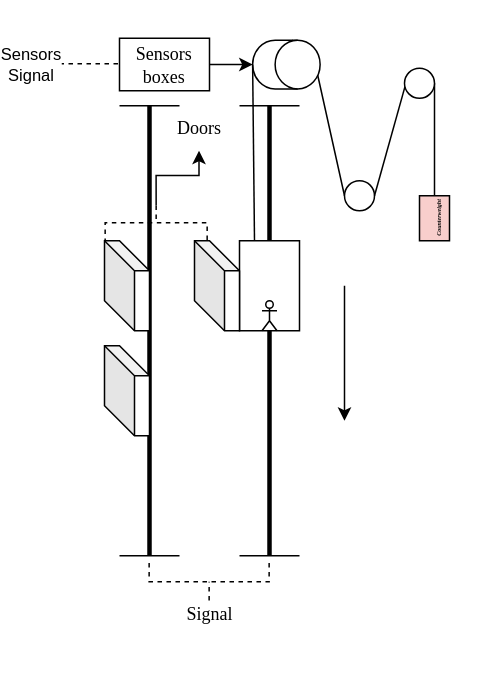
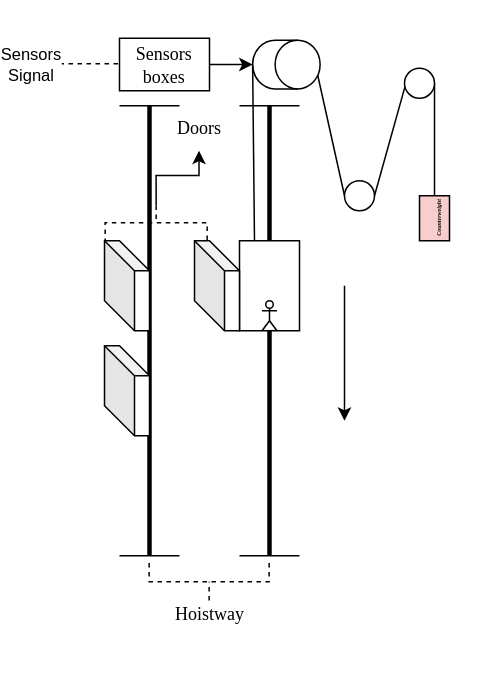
(210, 614) -> (210, 614)
